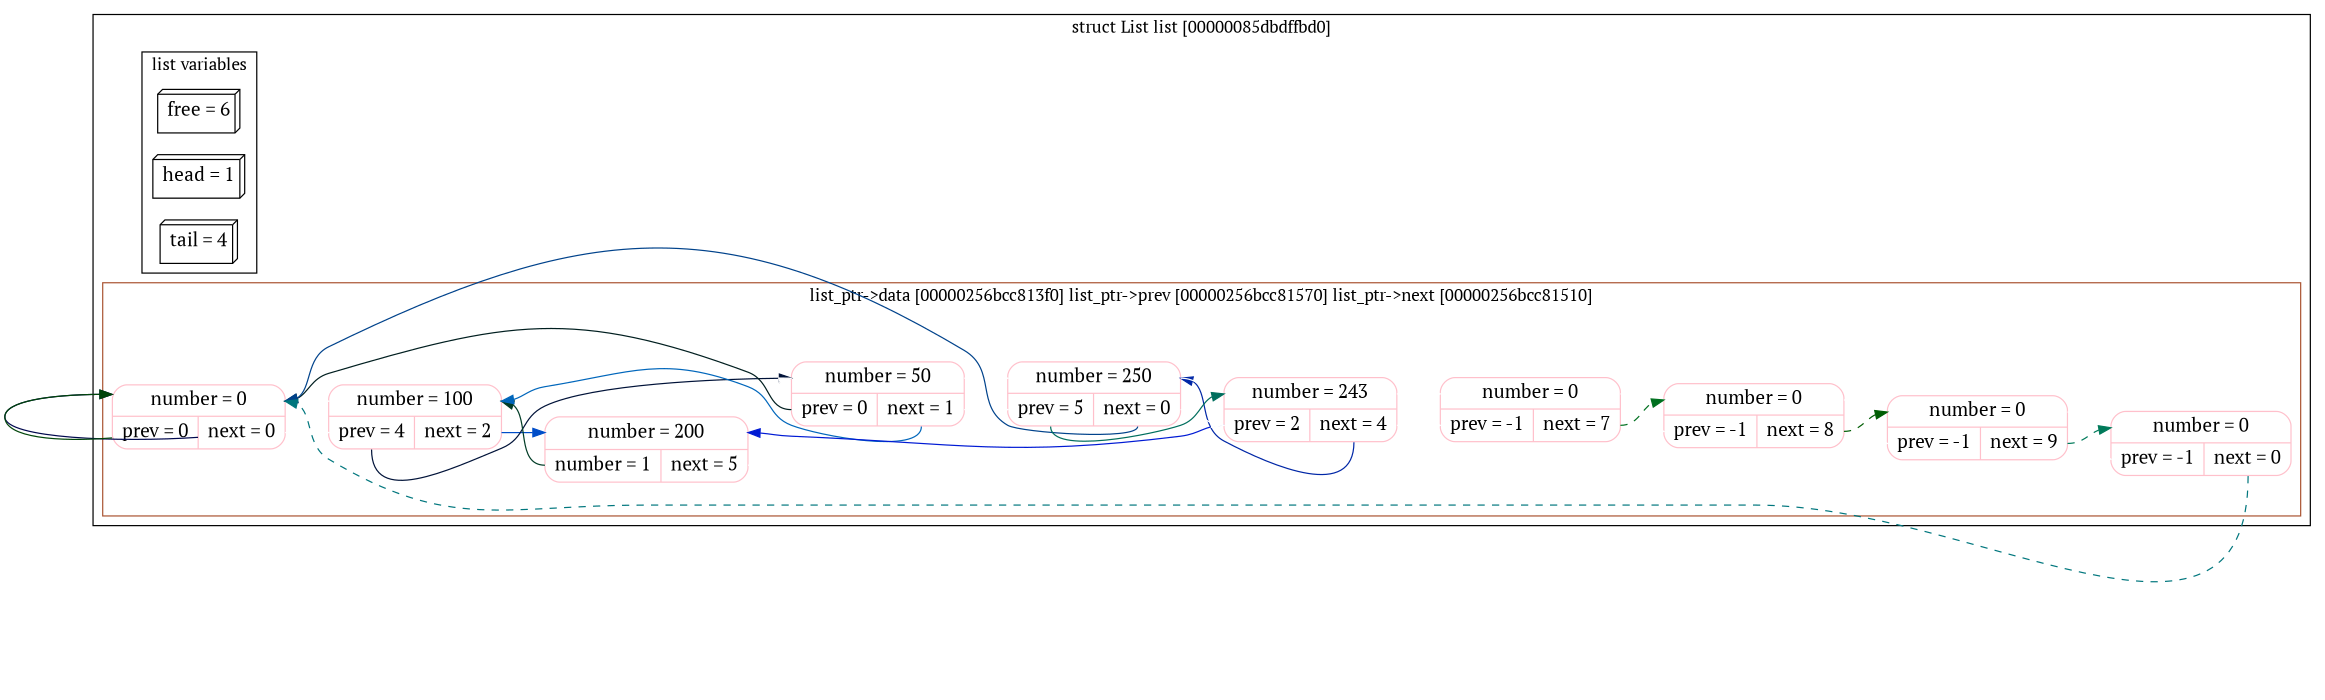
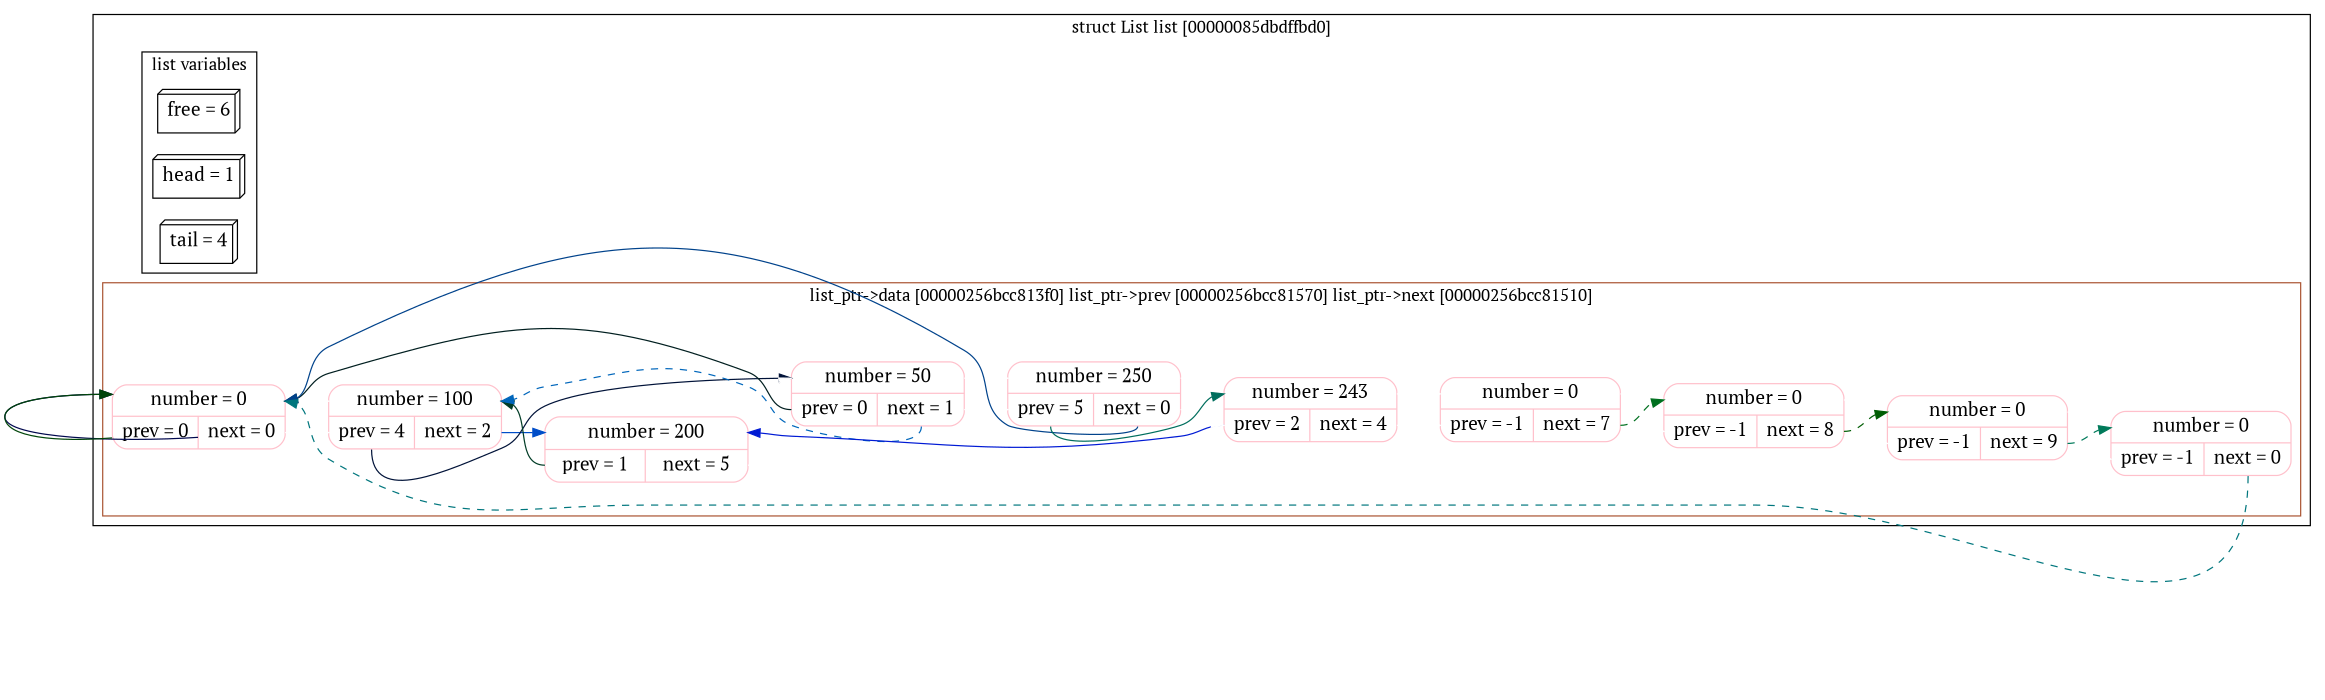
(748, 387) -> (748, 387)
(1263, 459) -> none
(603, 465) -> (595, 465)
